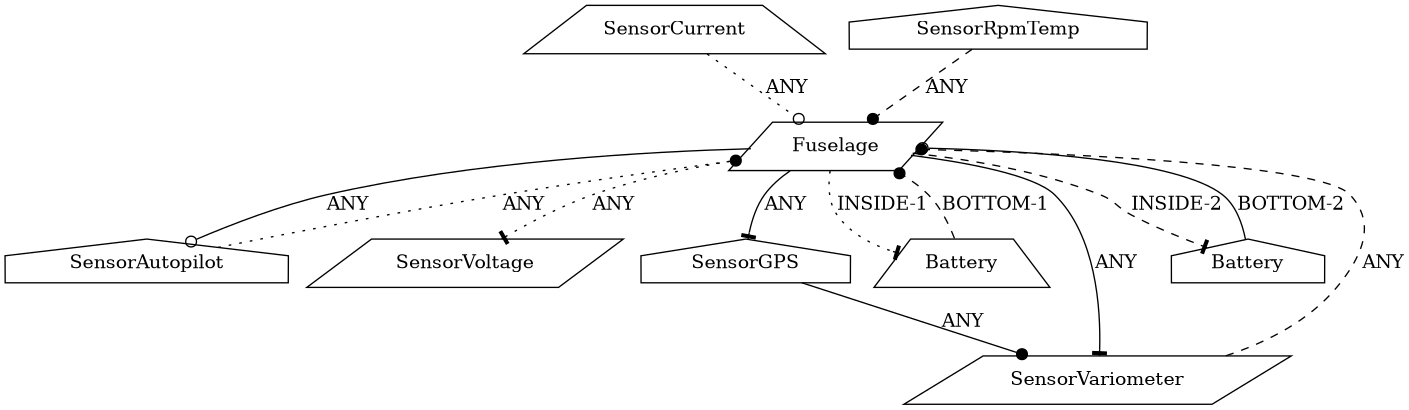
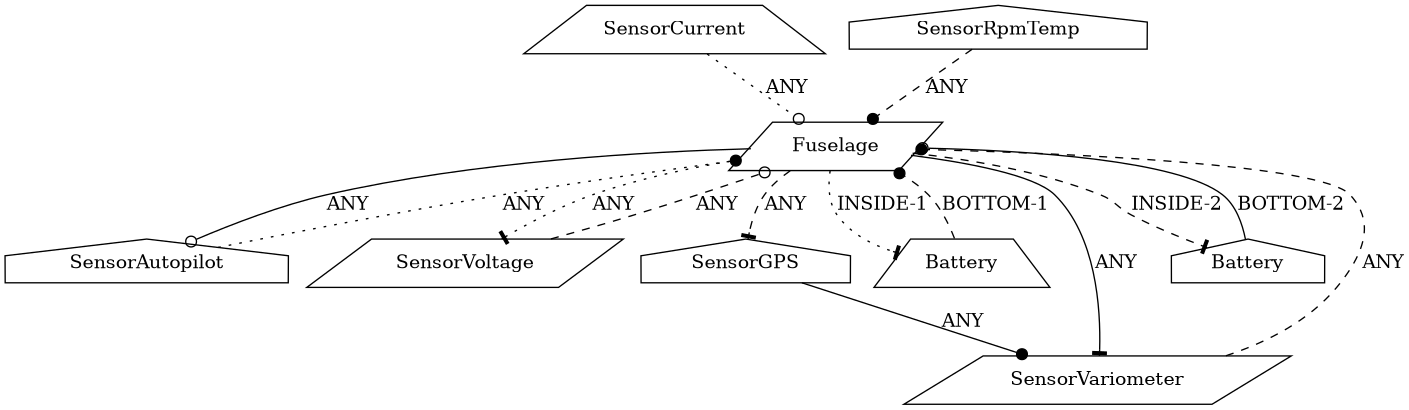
(763, 197) -> (763, 197)
none -> (656, 208)
